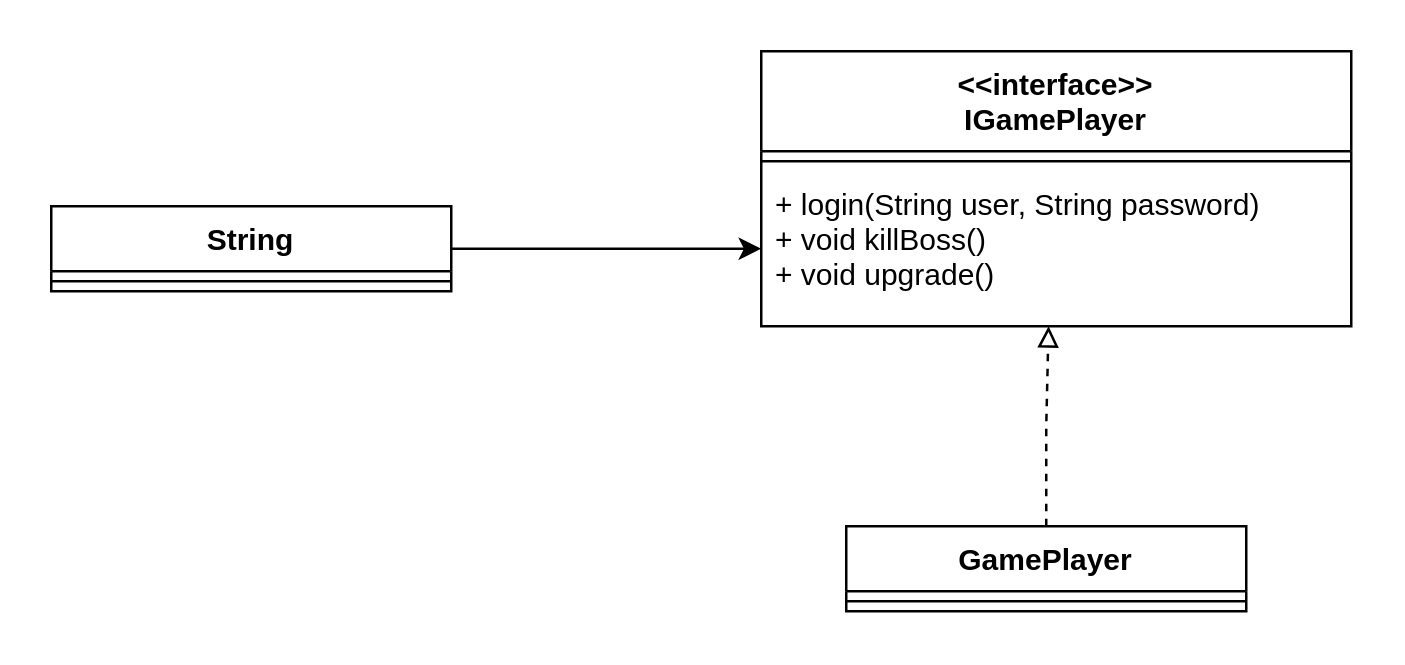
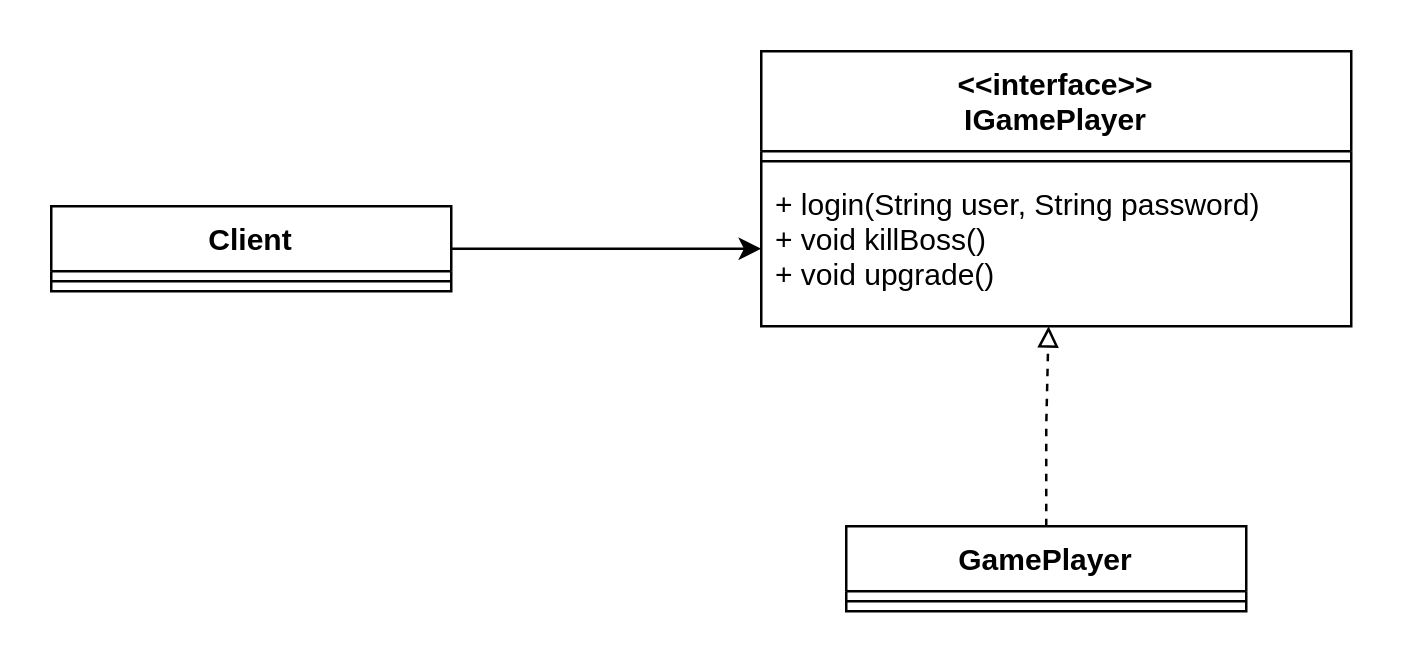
(250, 240) -> (250, 240)
